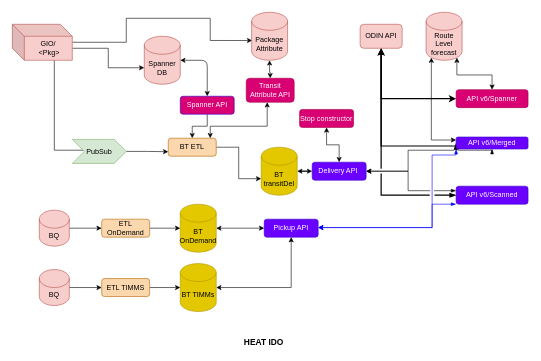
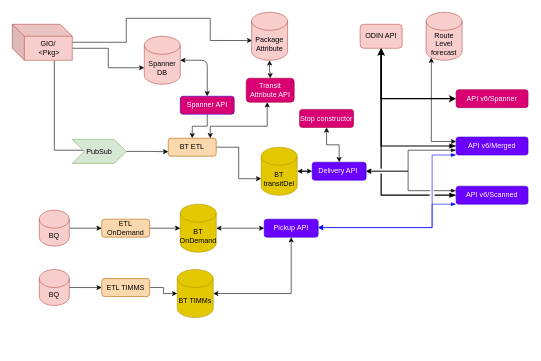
(492, 84) -> none
(492, 143) -> (492, 146)
(198, 288) -> (195, 294)
(264, 342) -> none
